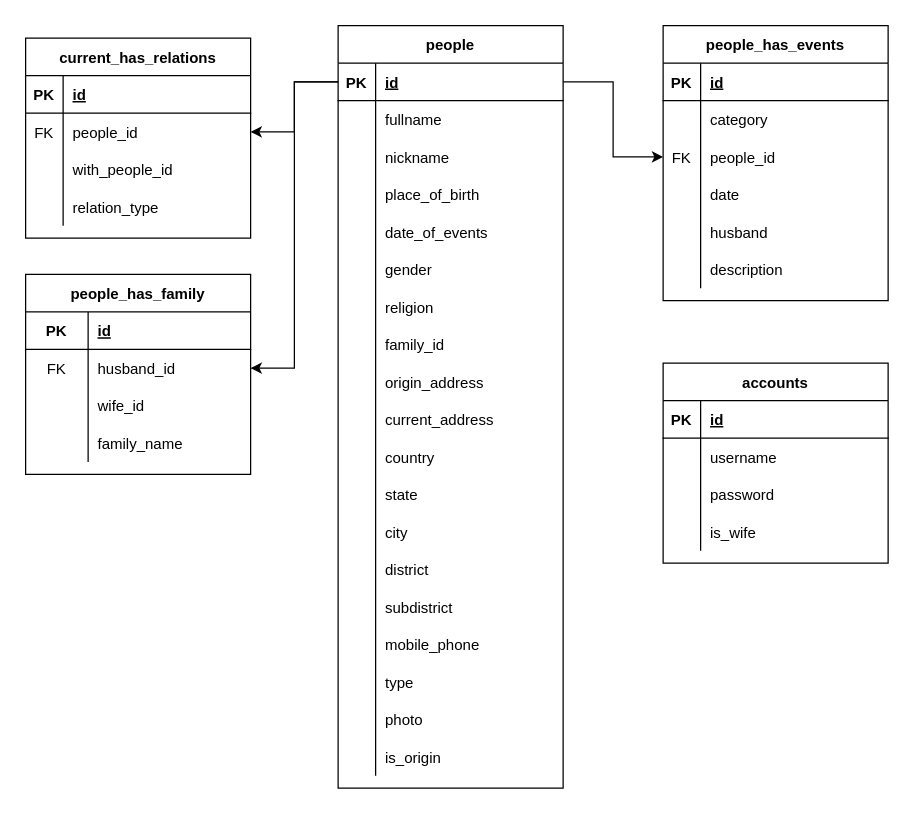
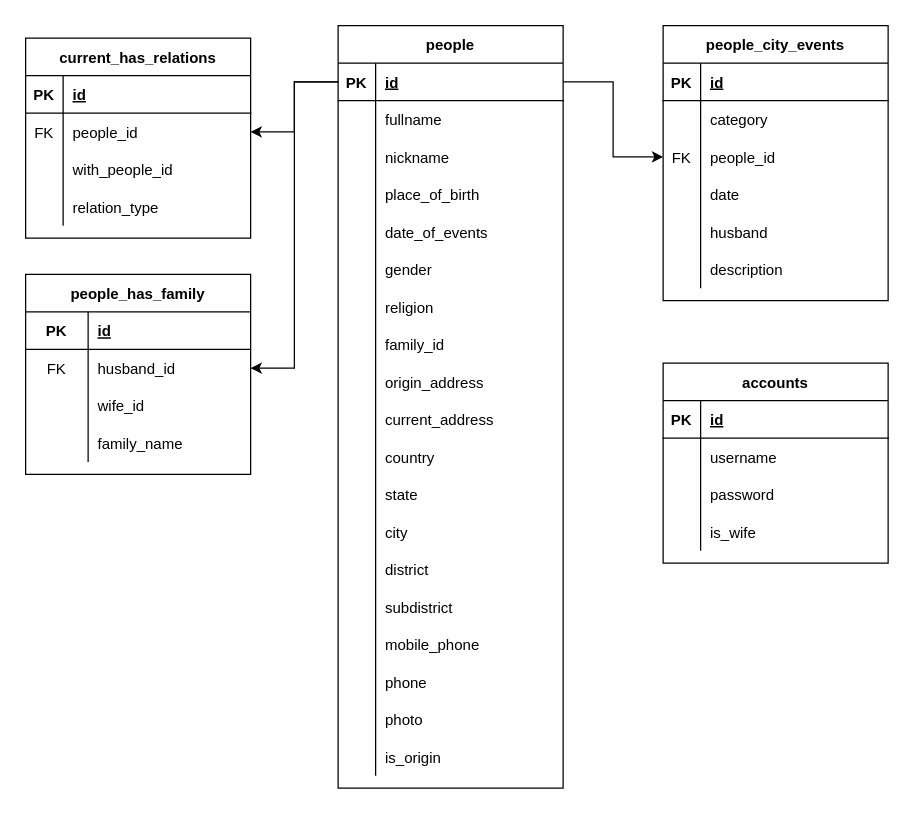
(775, 45) -> (775, 45)
(402, 683) -> (406, 683)
